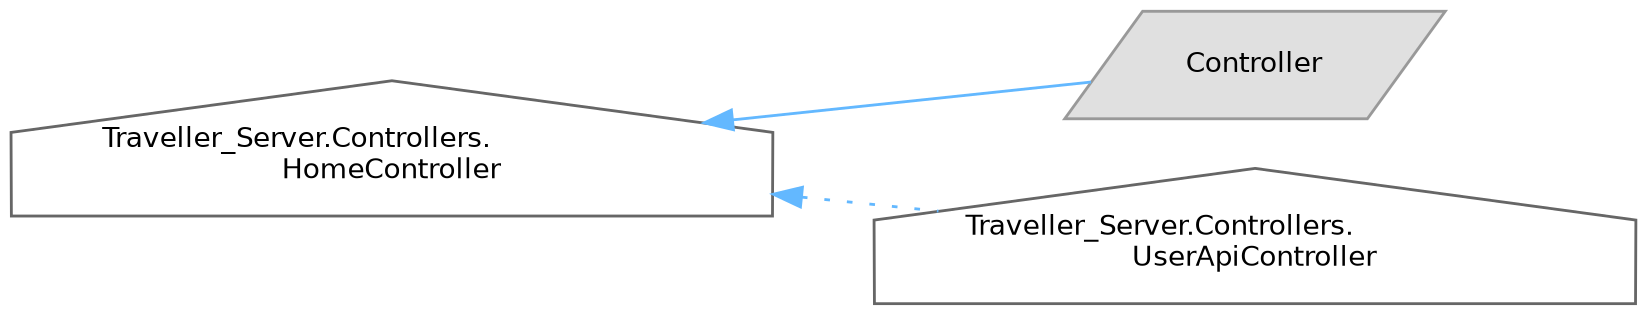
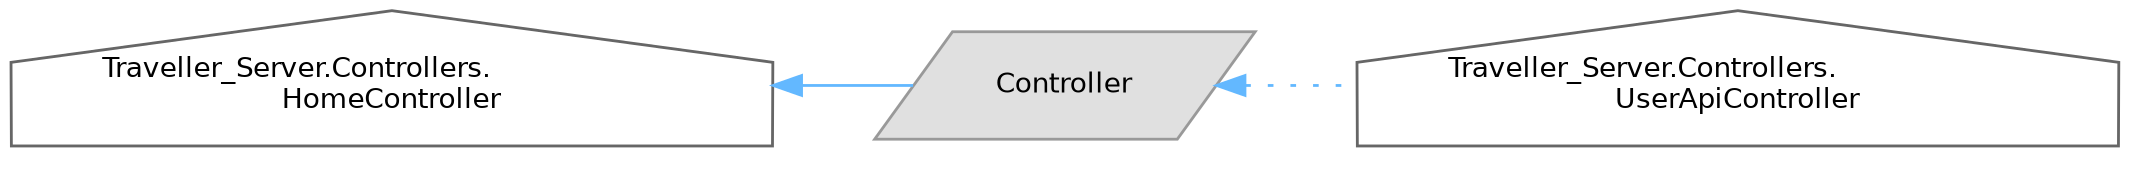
(870, 204) -> (1301, 85)
